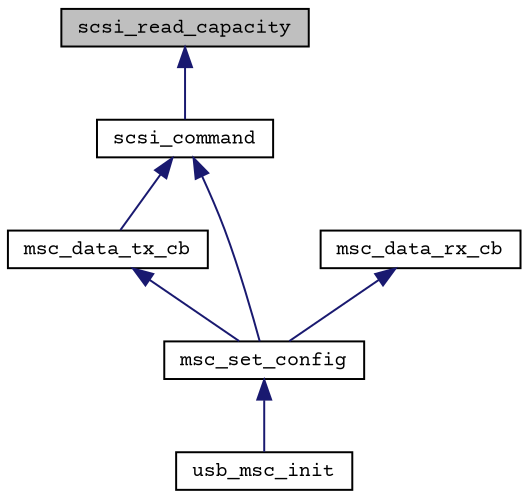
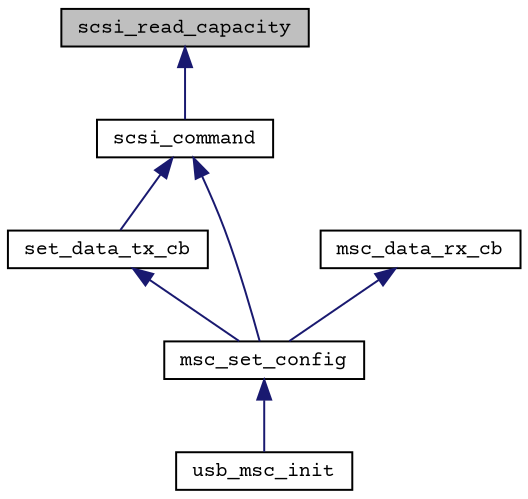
(108, 249) -> (108, 249)
